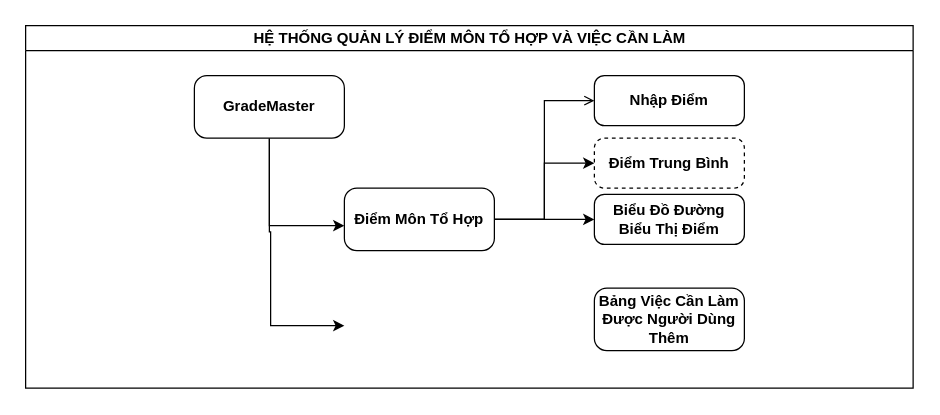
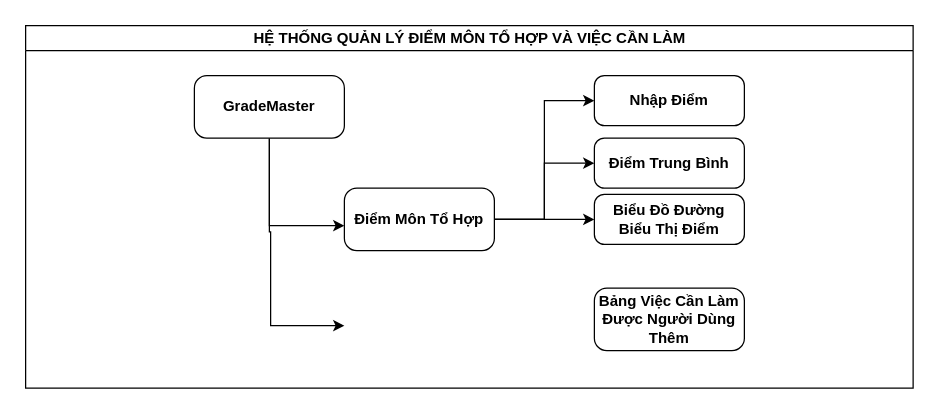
(586, 101) -> (584, 101)
(669, 163) -> (669, 163)
